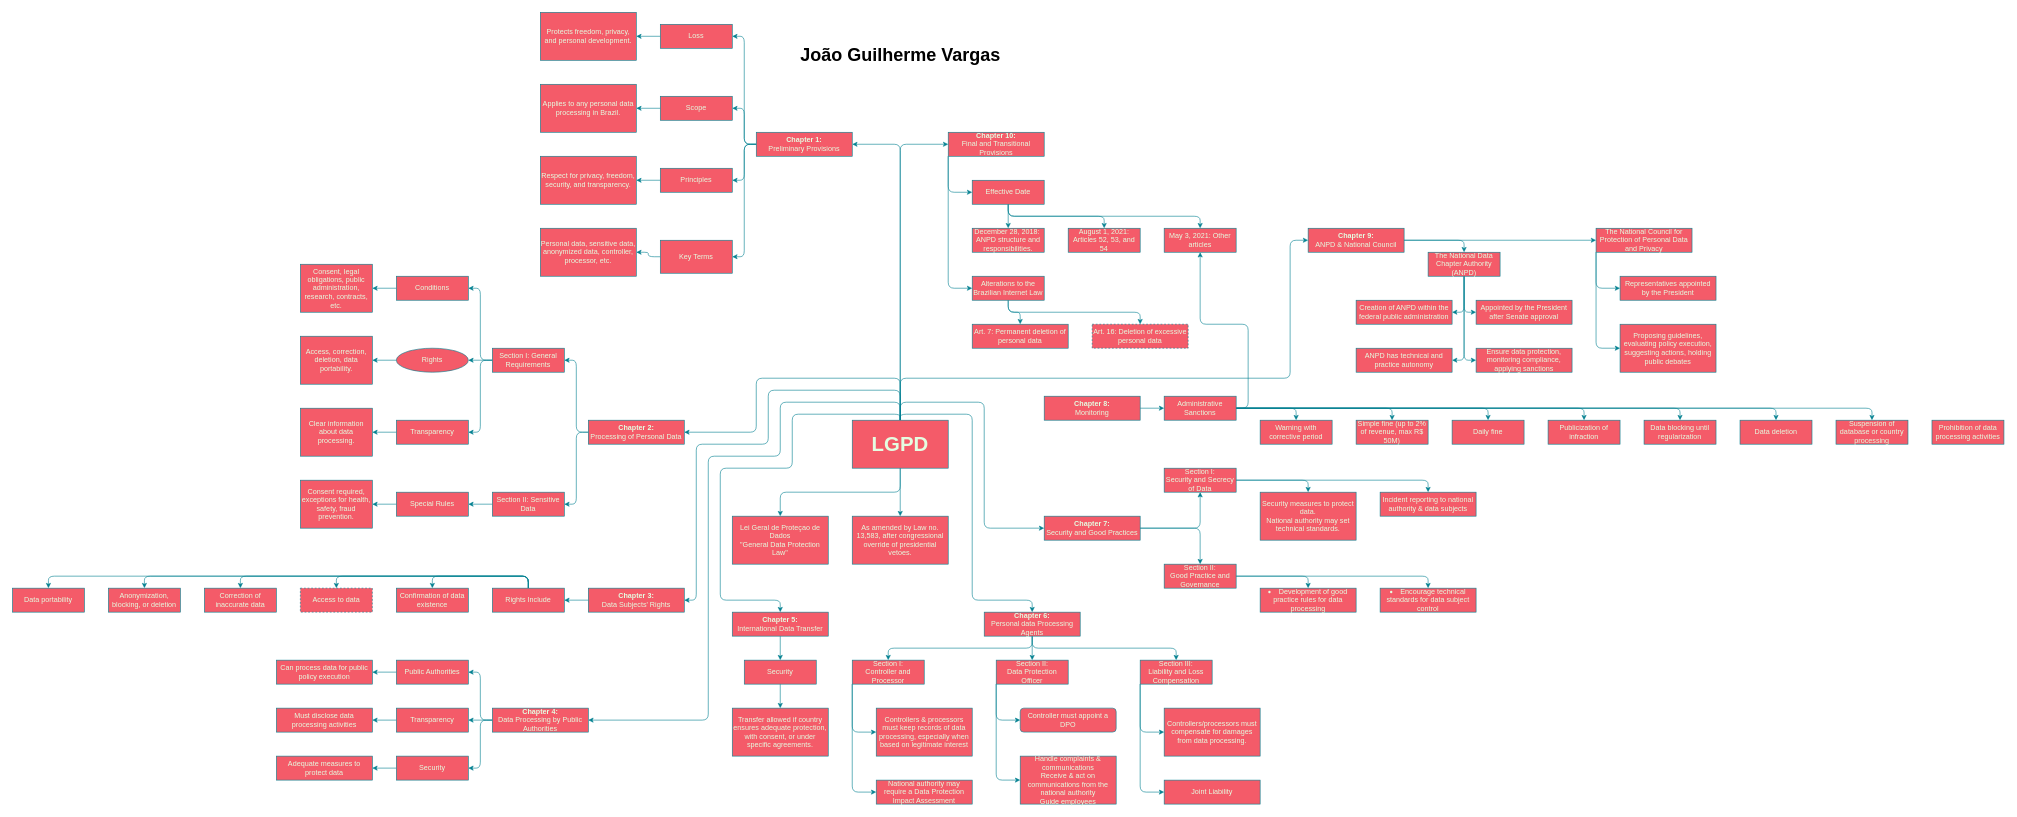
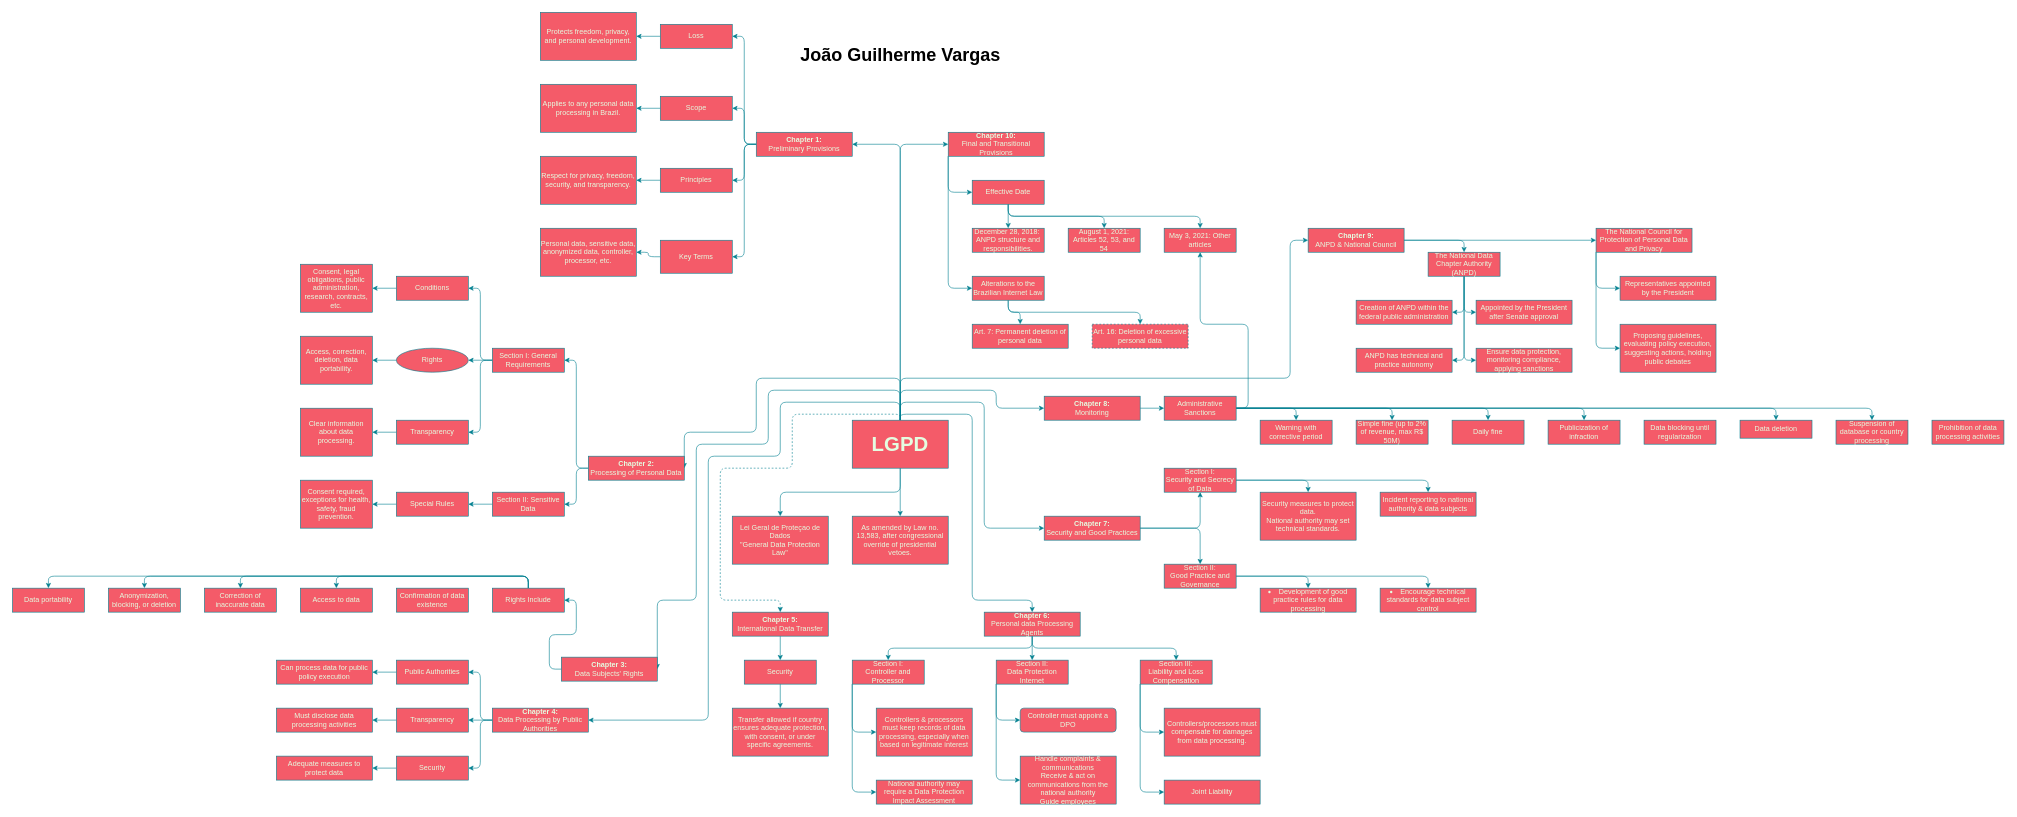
none -> (903, 391)
(1680, 414) -> none
(636, 432) -> (636, 468)
(1776, 432) -> (1776, 429)
(736, 468) -> (736, 468)
(432, 580) -> none
(336, 600) -> (336, 600)
(636, 600) -> (609, 669)
(1032, 672) -> (1032, 672)
